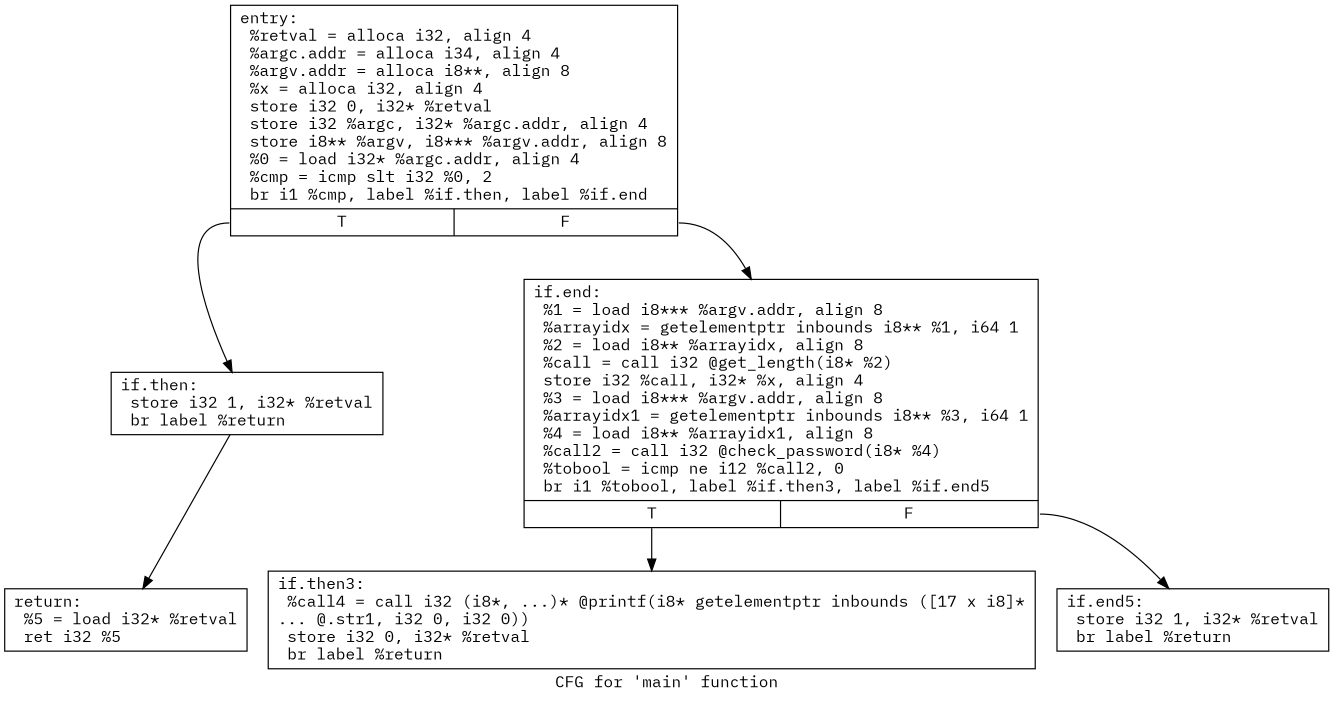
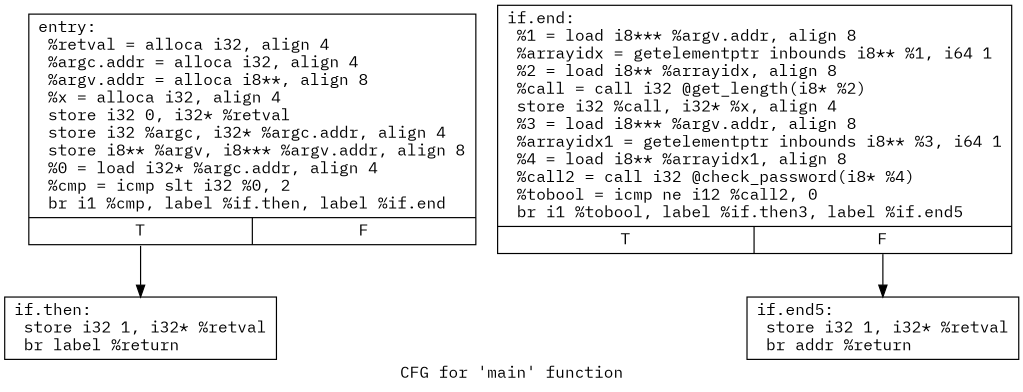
(401, 54) -> (199, 62)
(718, 236) -> none
(126, 620) -> none
(652, 620) -> none
(1149, 637) -> (835, 345)
